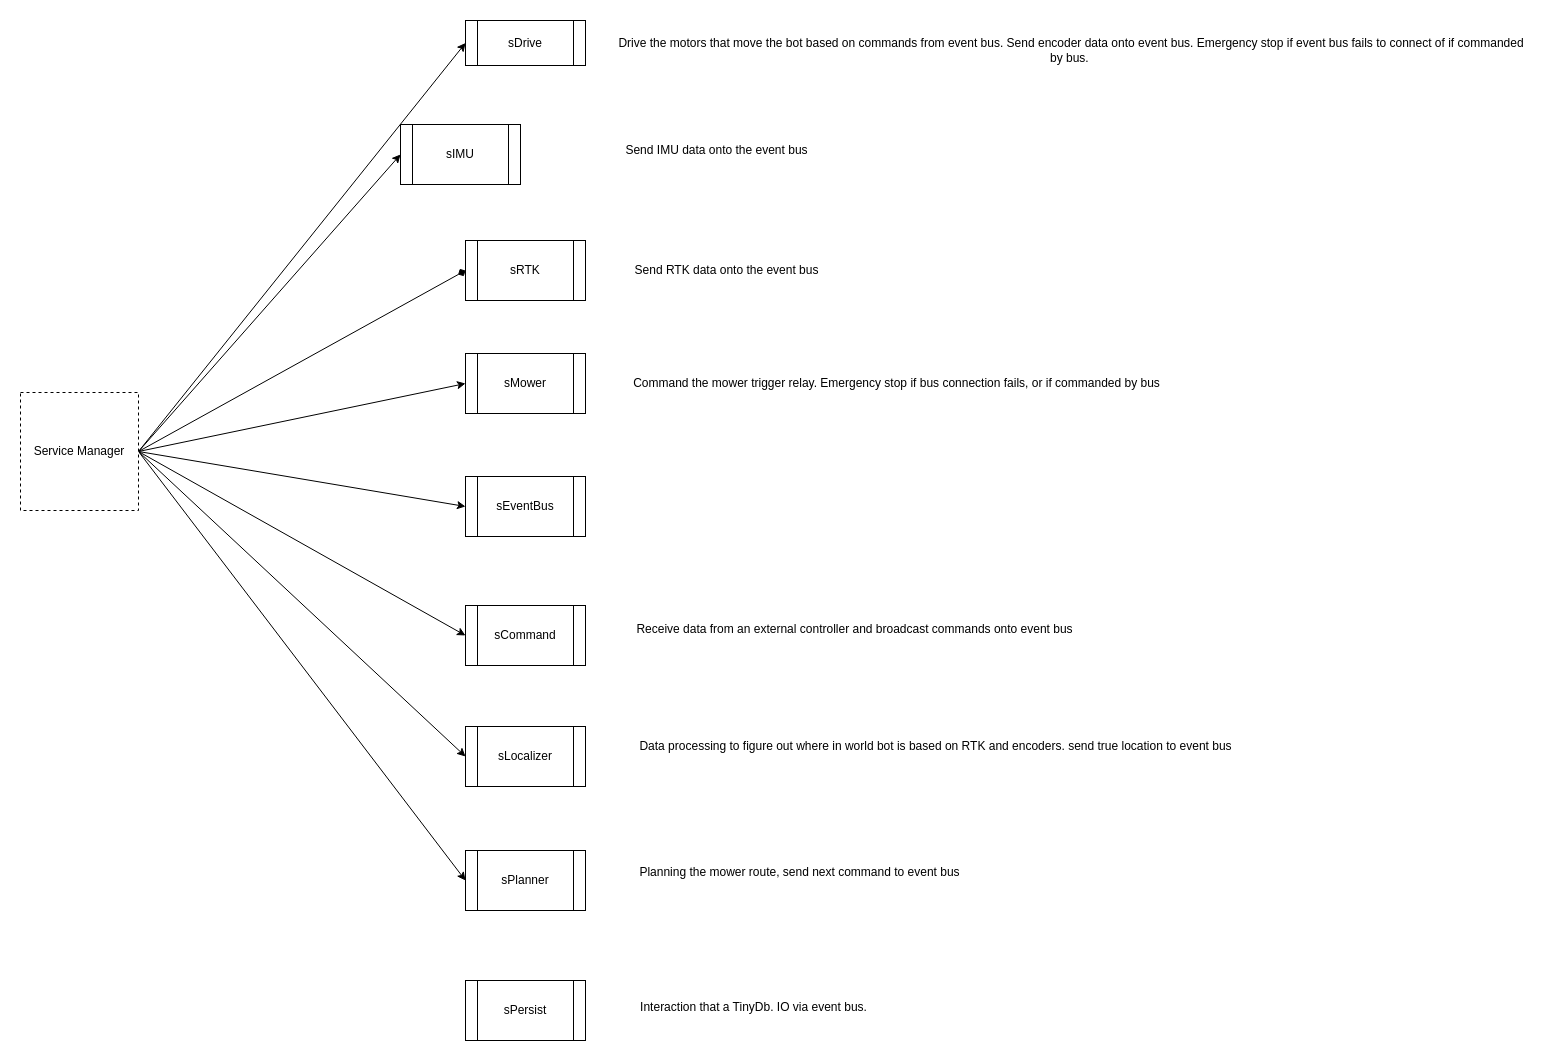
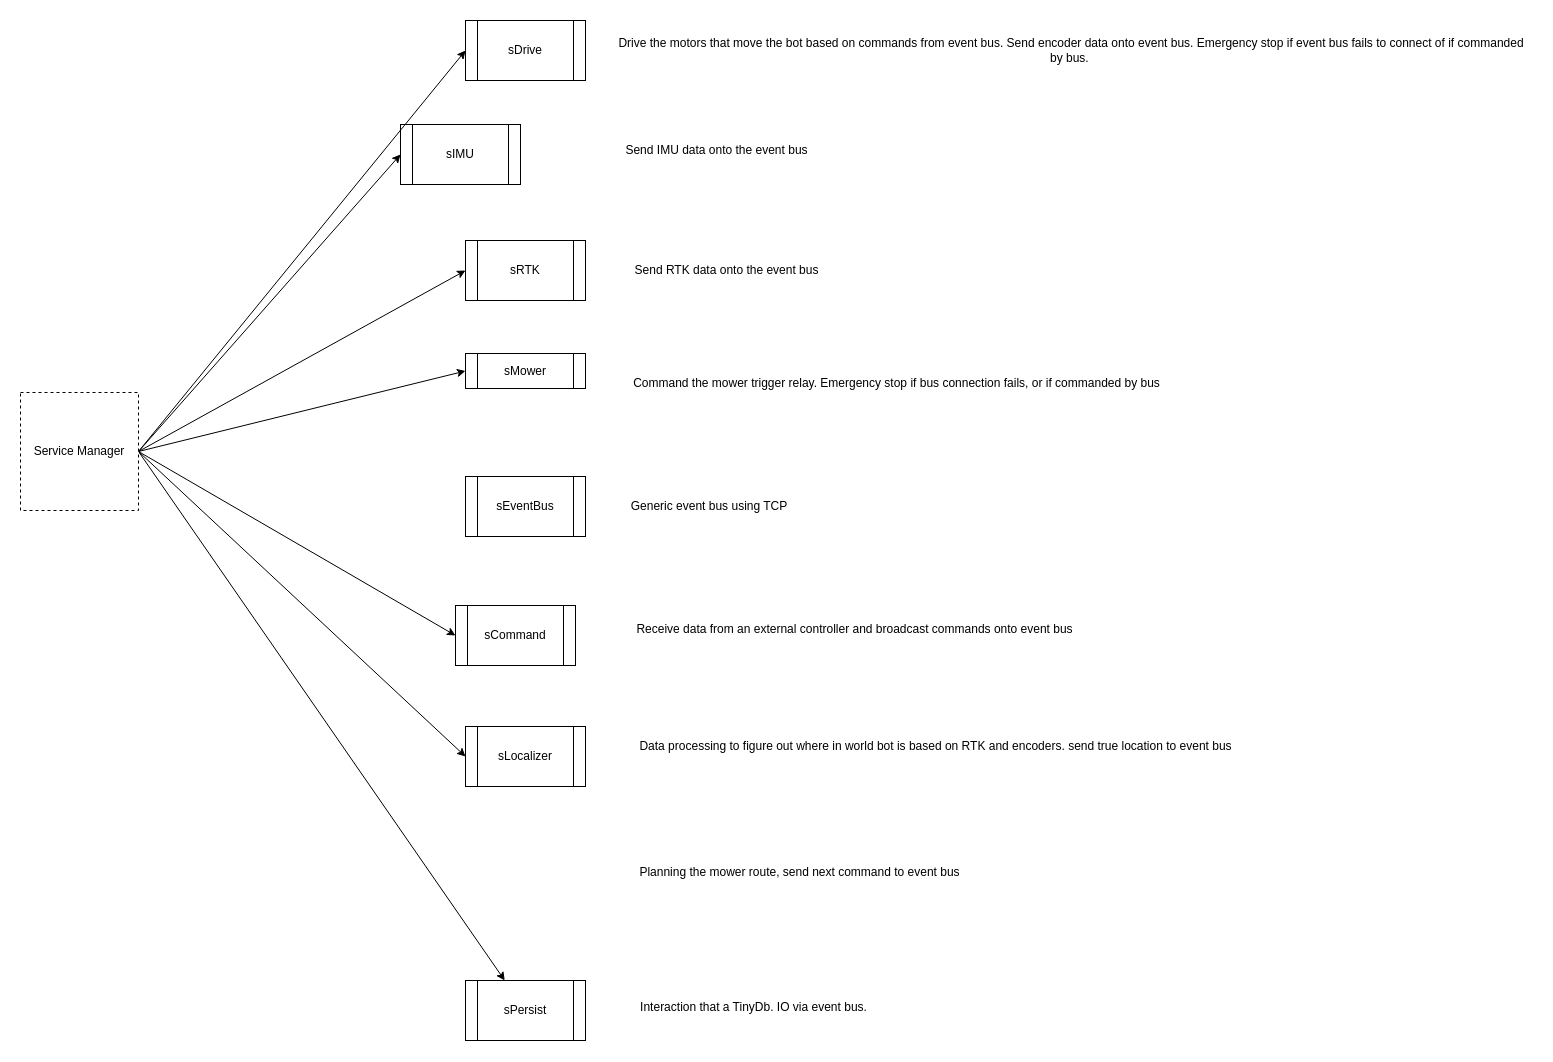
(526, 43) -> (526, 51)
(458, 275) -> (458, 275)
(526, 384) -> (526, 371)
(301, 479) -> (327, 724)
none -> (710, 507)
(526, 636) -> (516, 636)
(309, 675) -> none
(526, 881) -> none
